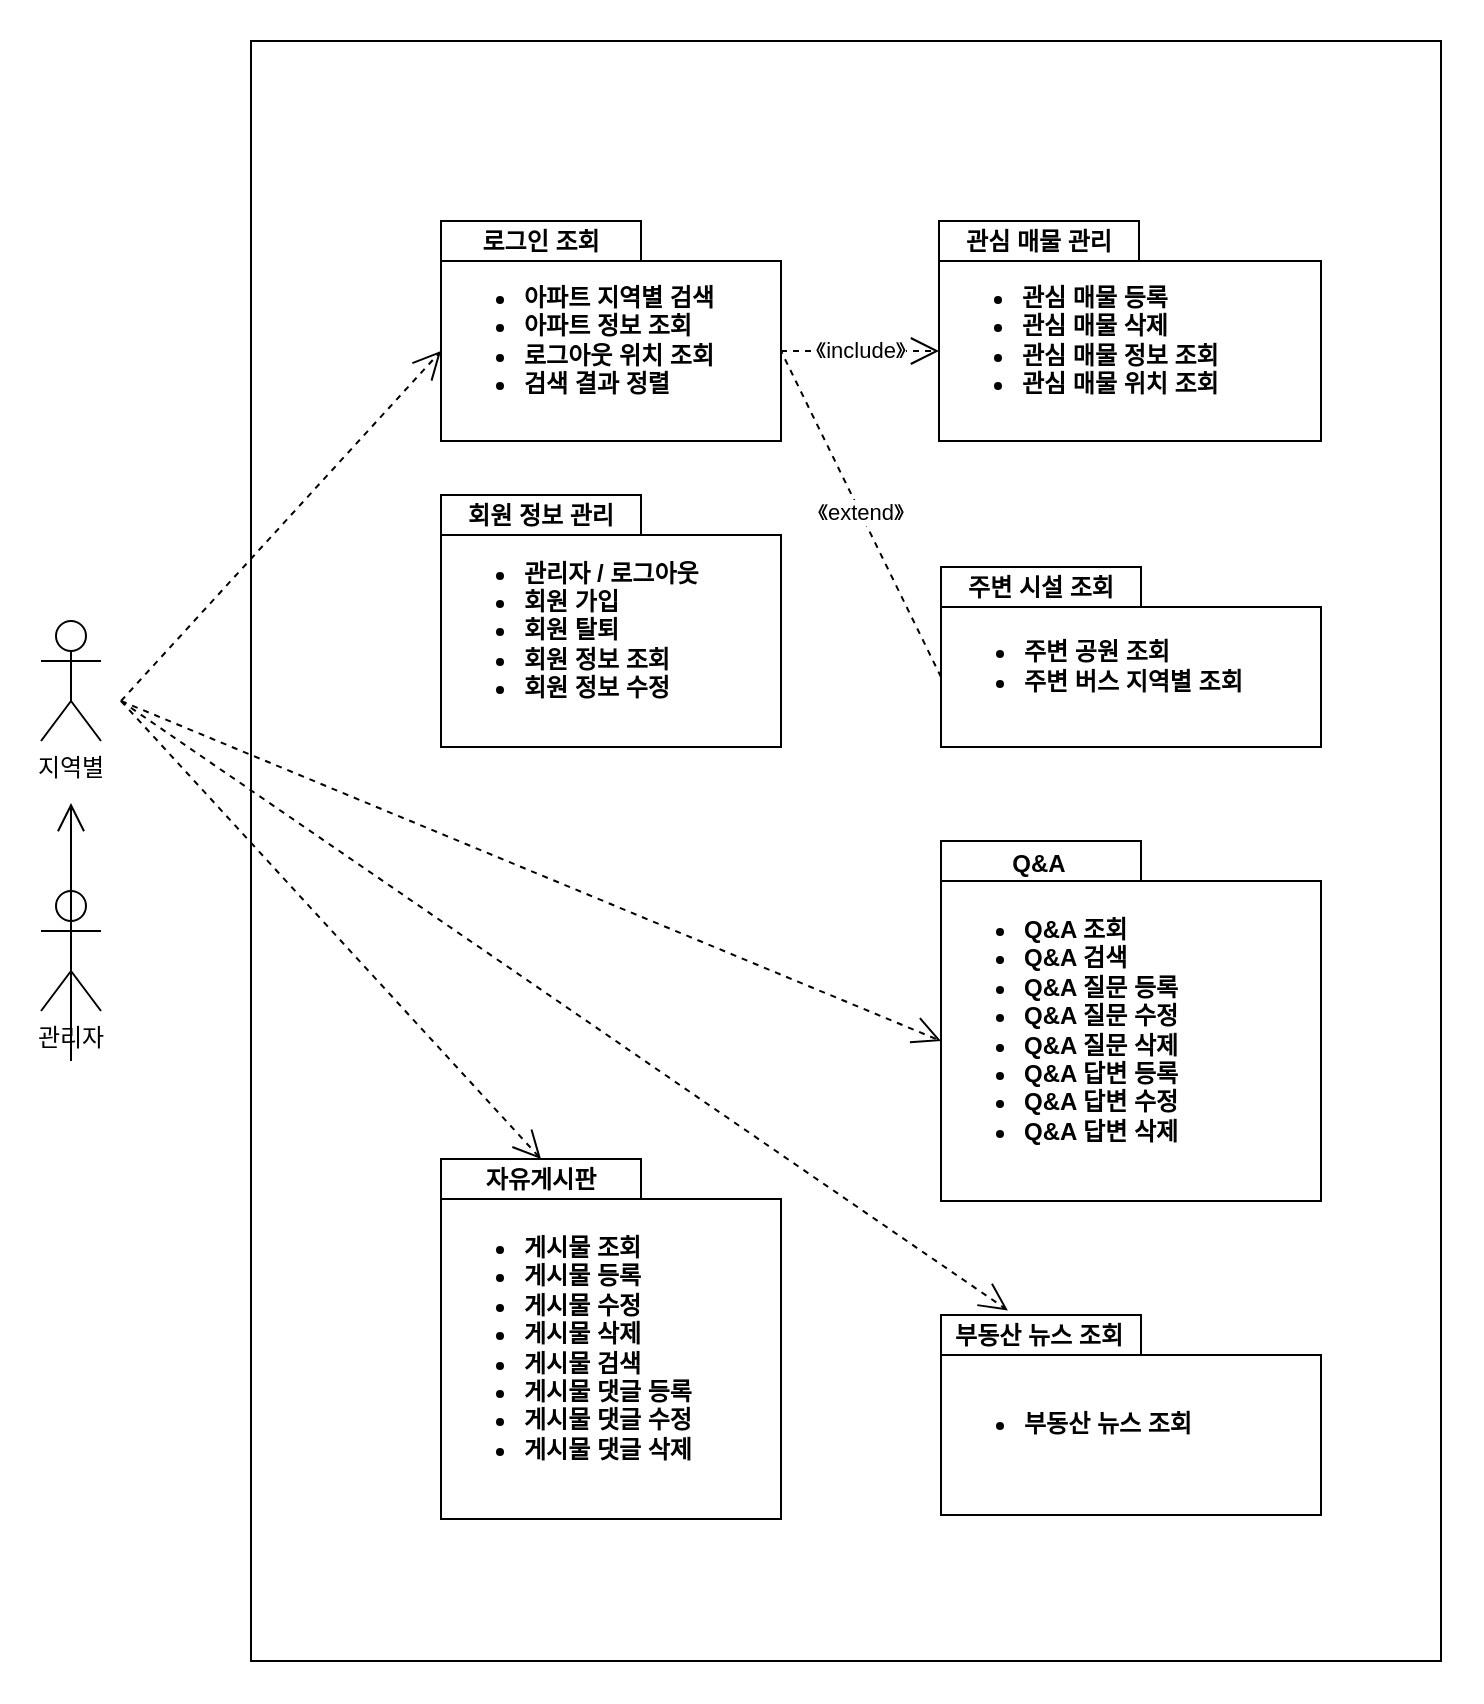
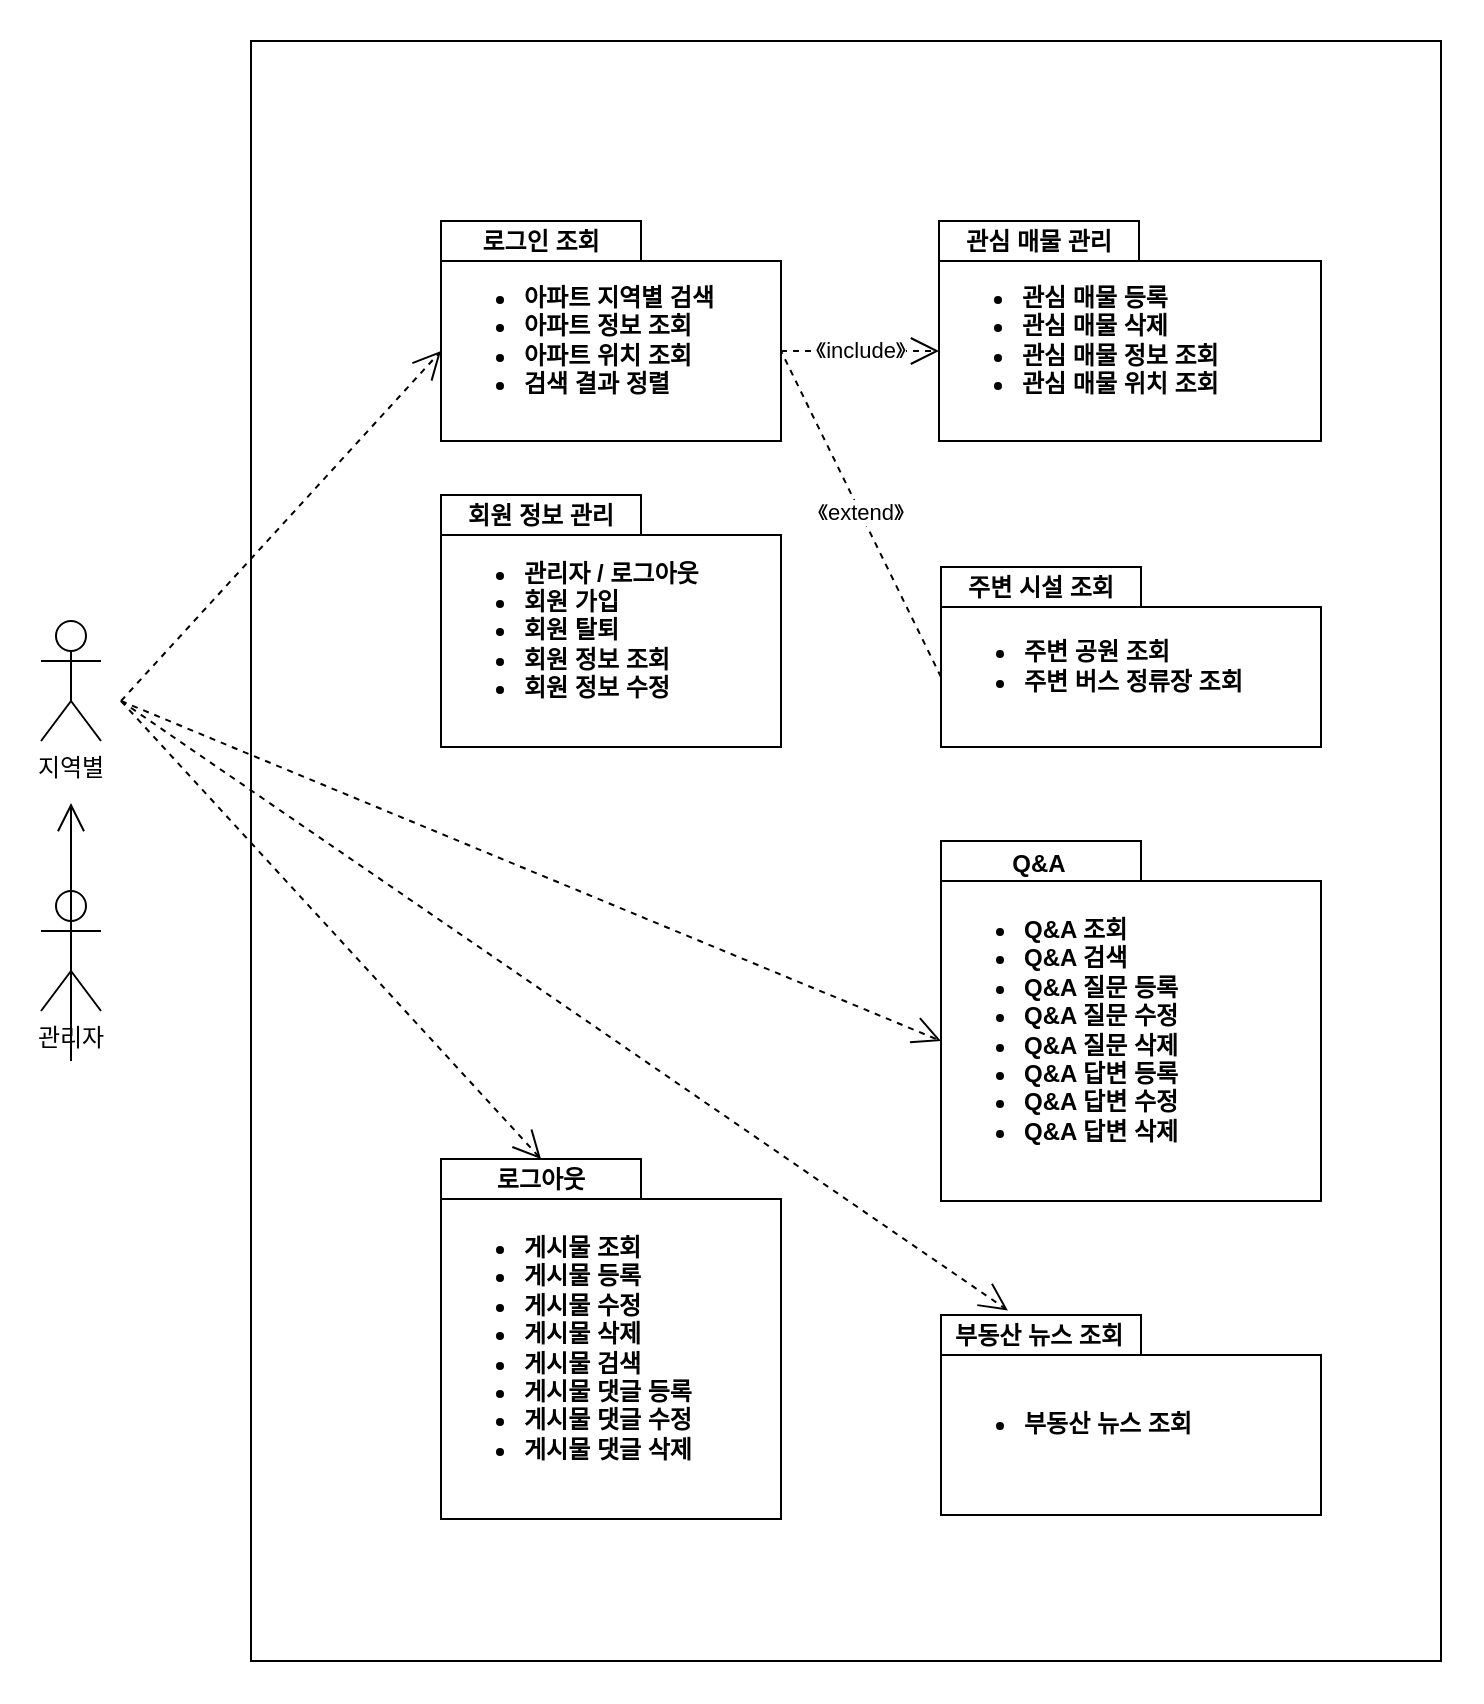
(548, 341) -> (548, 341)
(1064, 667) -> (1064, 667)
(542, 1181) -> (542, 1181)
